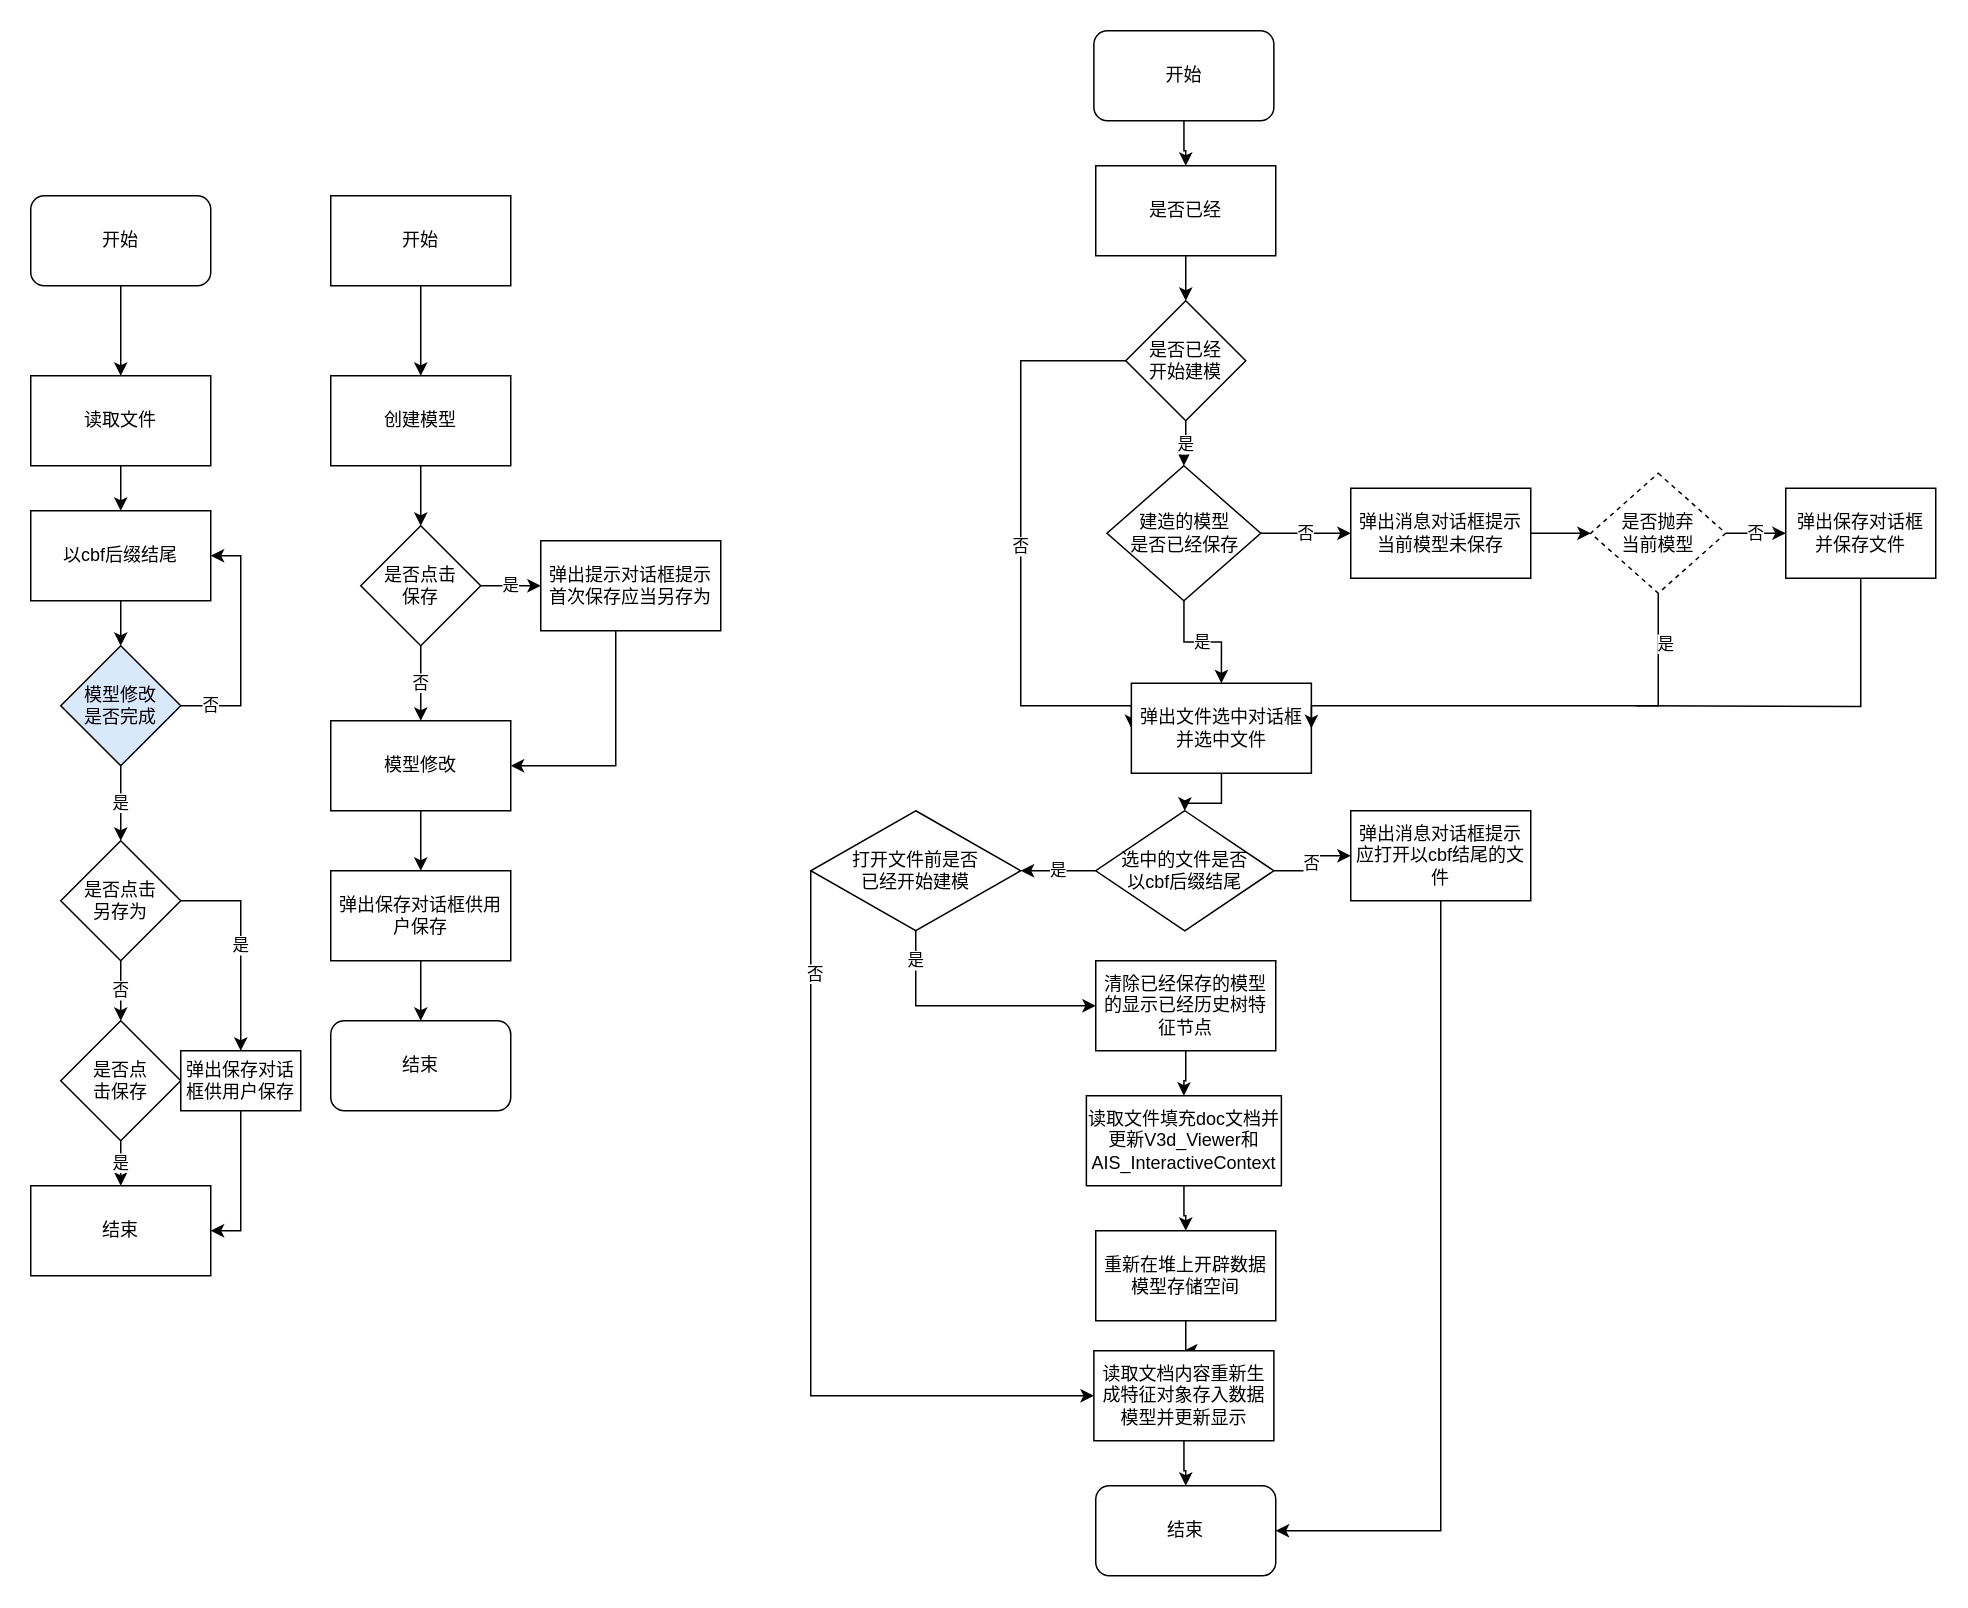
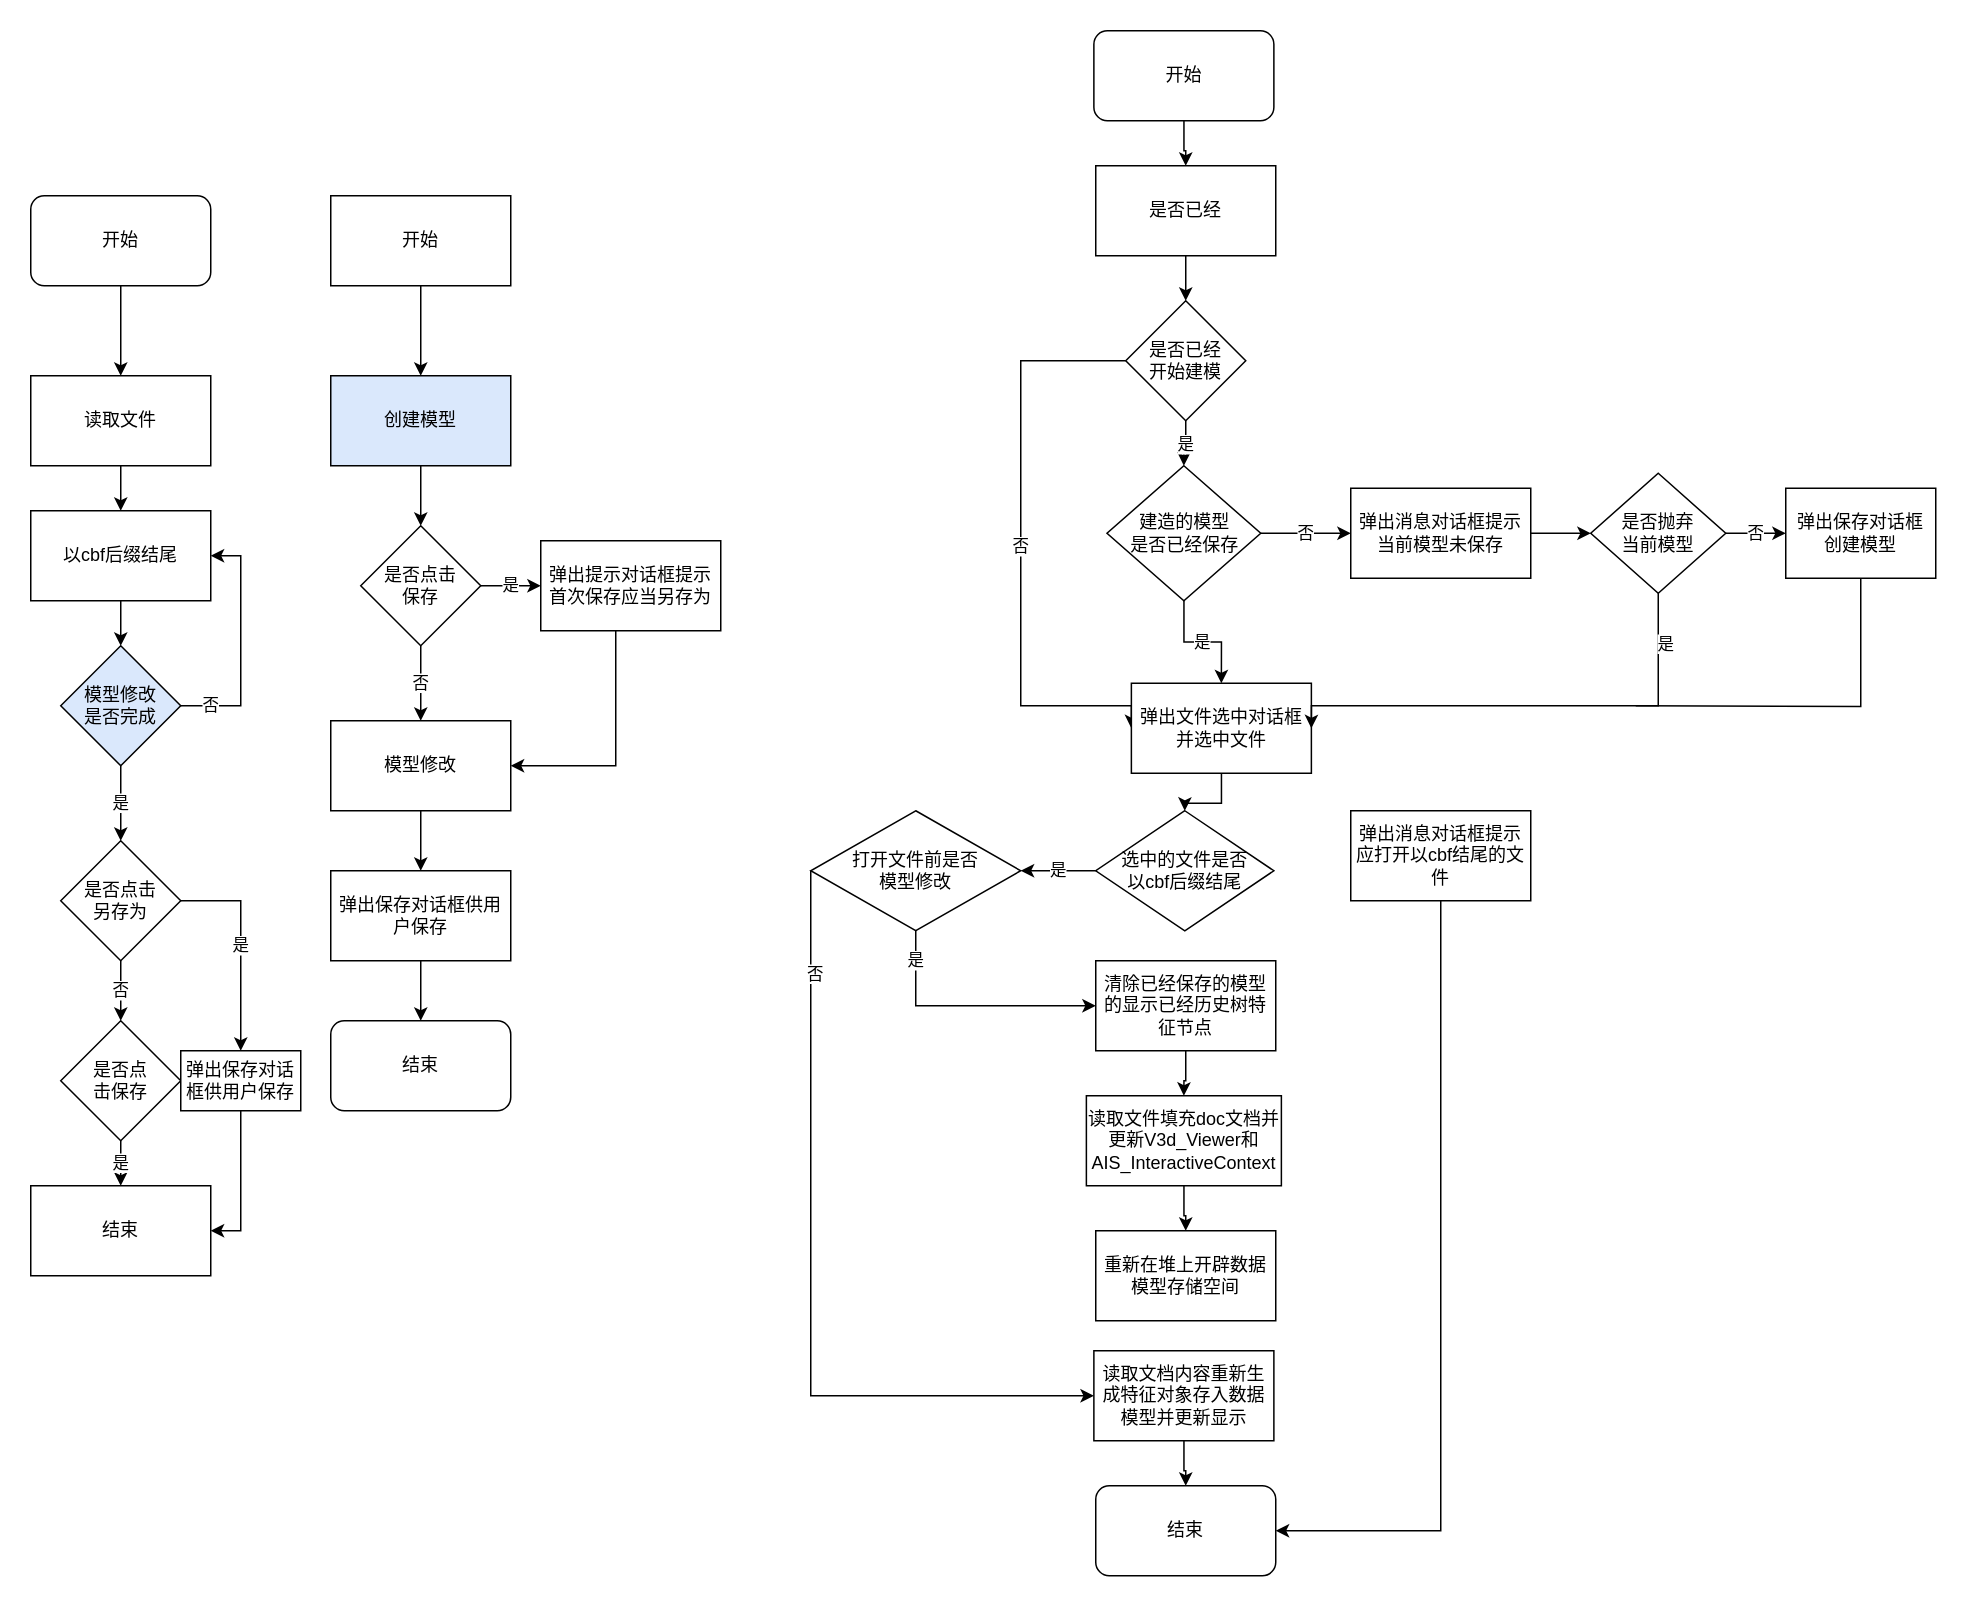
(421, 421) -> (421, 421)
(1658, 533) -> (1658, 533)
(1861, 533) -> (1861, 533)
(1312, 869) -> none
(916, 871) -> (916, 871)
(1186, 1339) -> none
